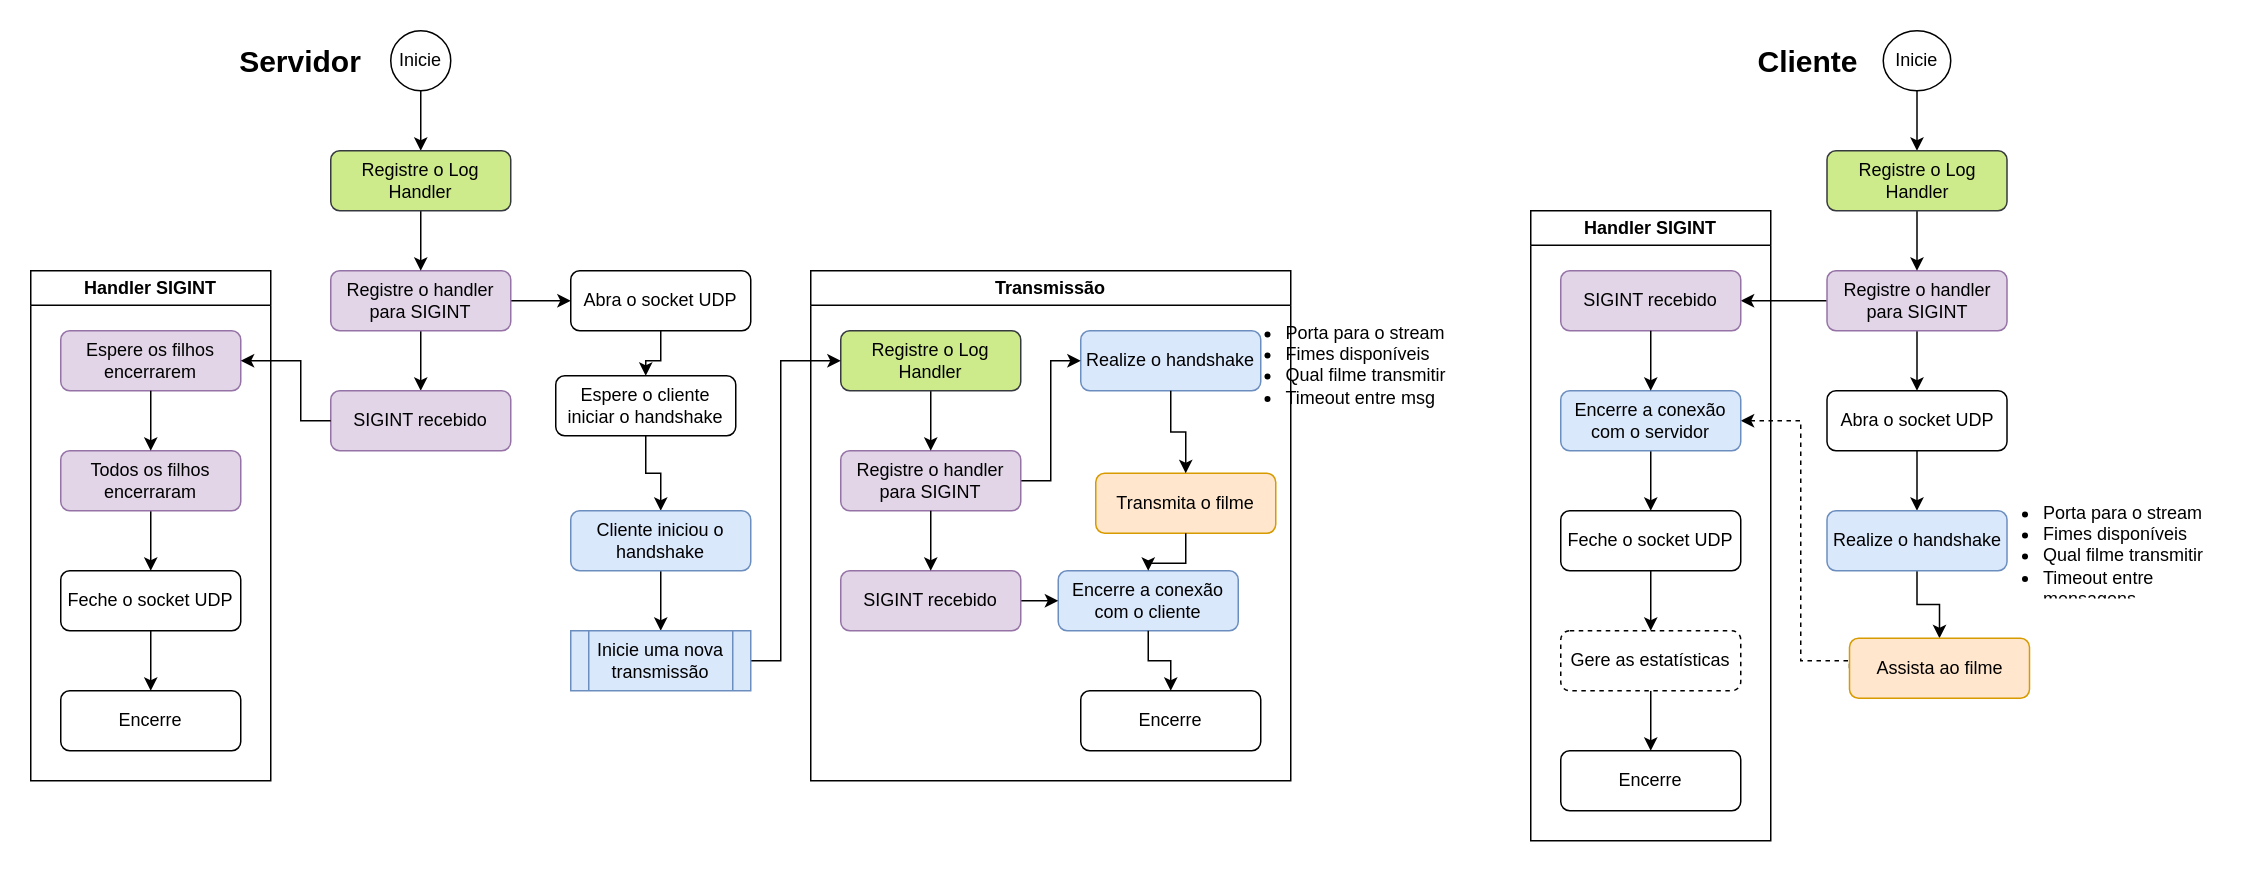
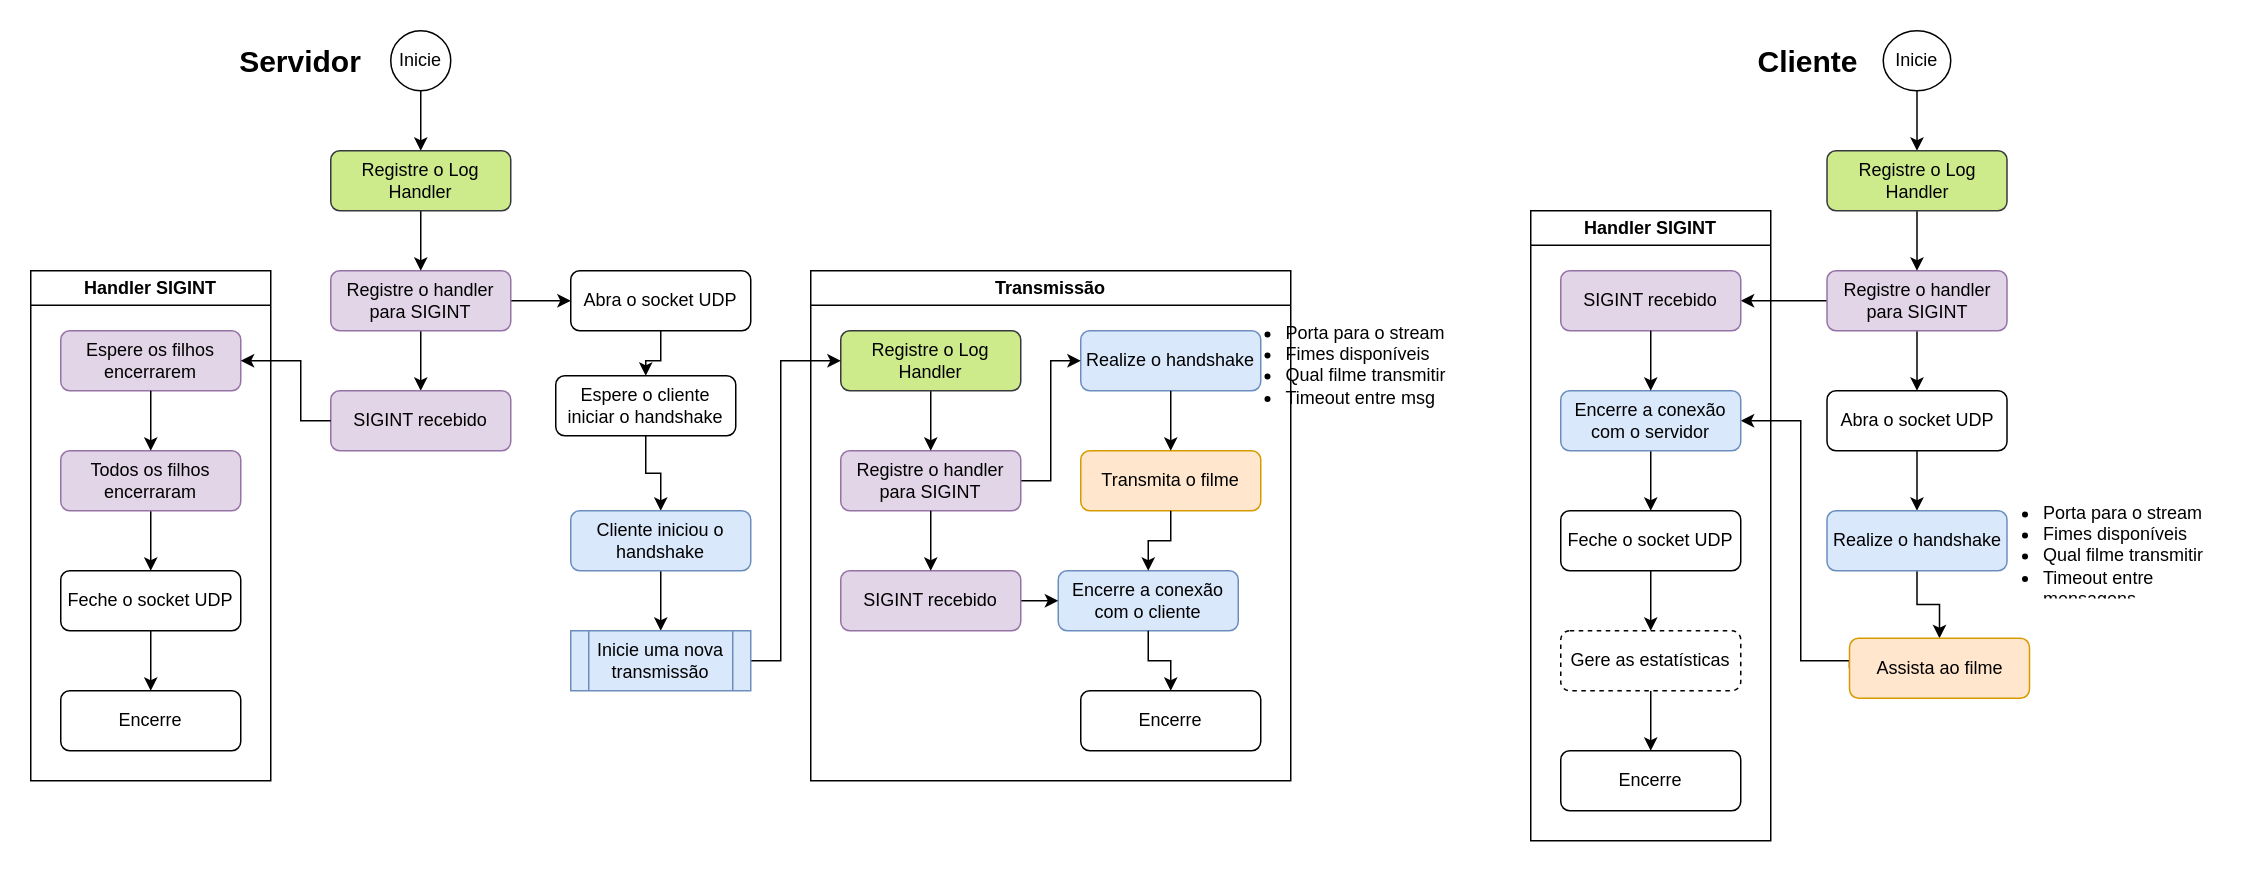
(1186, 503) -> (1171, 481)
(1801, 542) -> (1801, 542)
